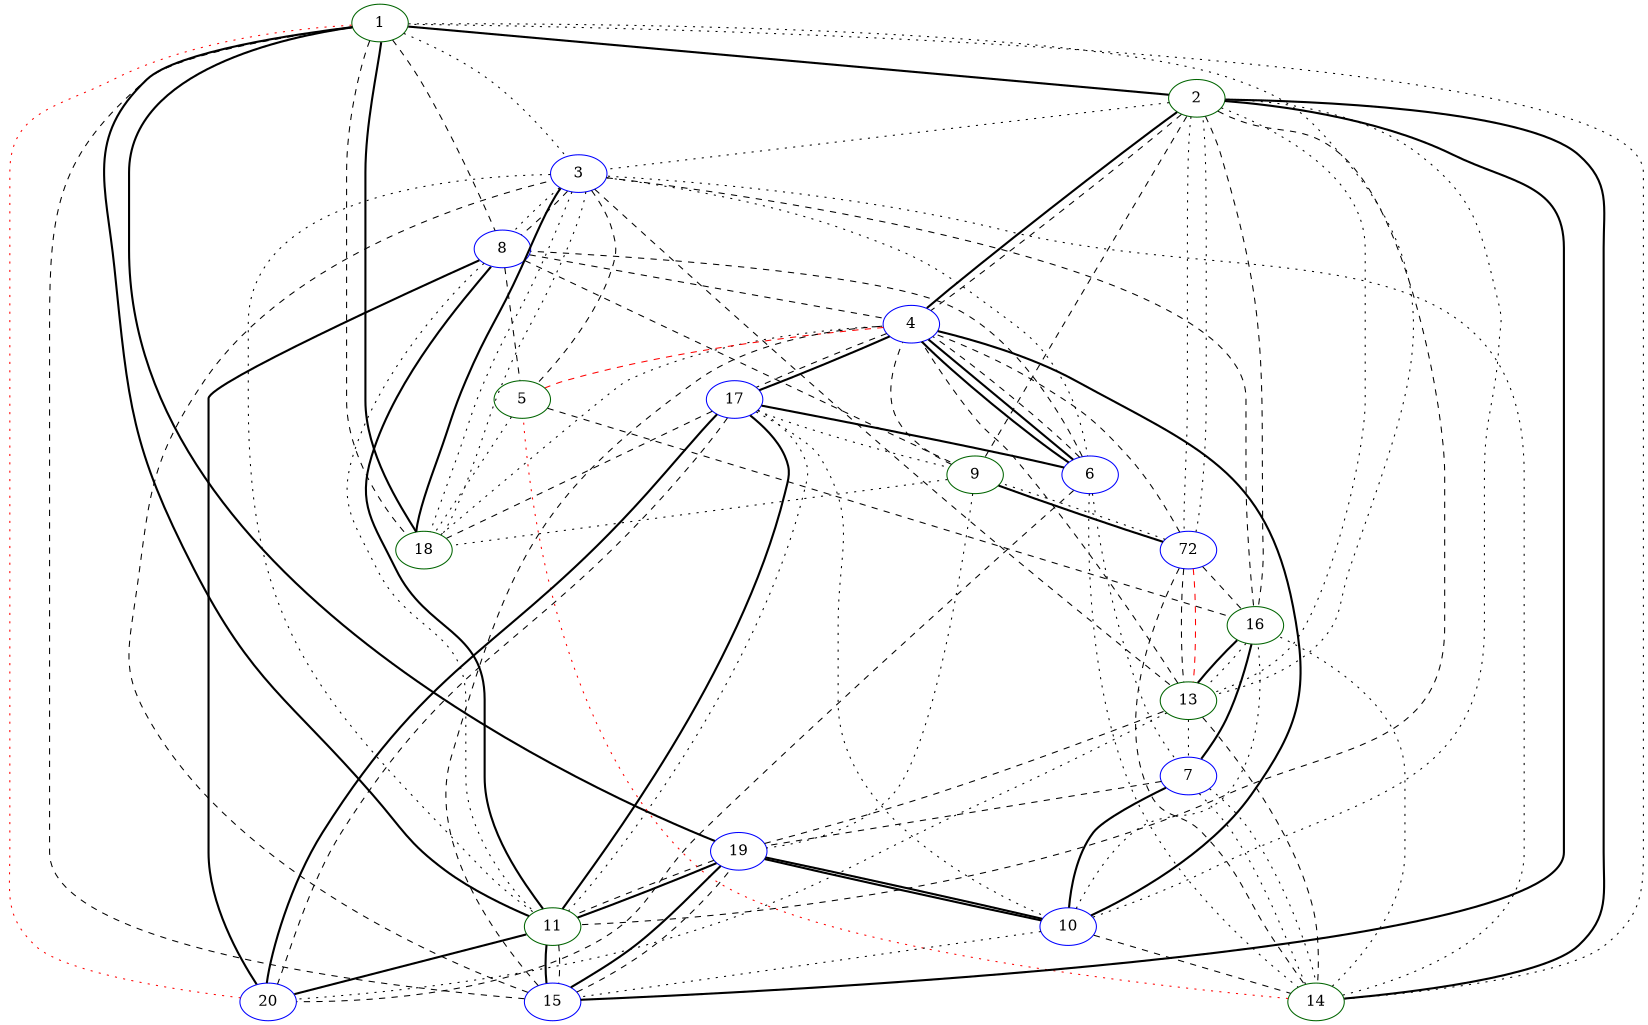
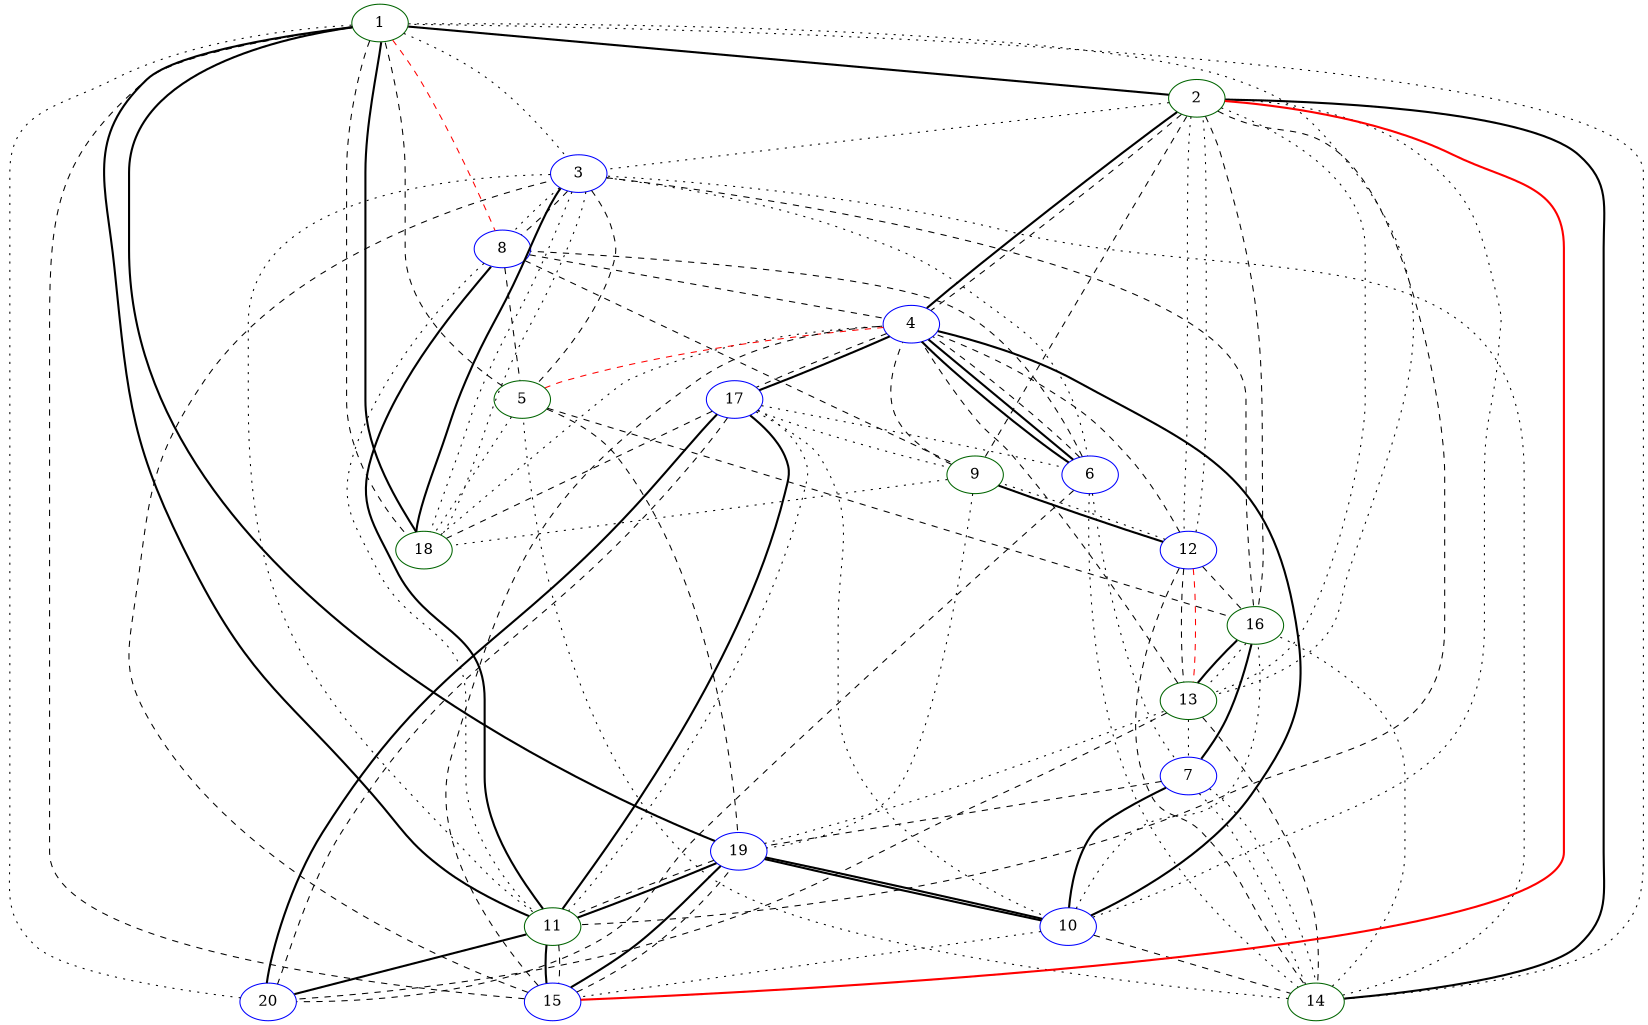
(449, 133) -> (449, 133)
none -> (405, 241)
(921, 437) -> (921, 437)
(907, 467) -> none
(10, 472) -> (10, 472)
(209, 544) -> none
(1188, 550) -> (1188, 550)
none -> (689, 595)
(967, 783) -> (967, 783)
(1560, 856) -> (1560, 856)
(792, 894) -> (792, 894)
(748, 898) -> (748, 898)
